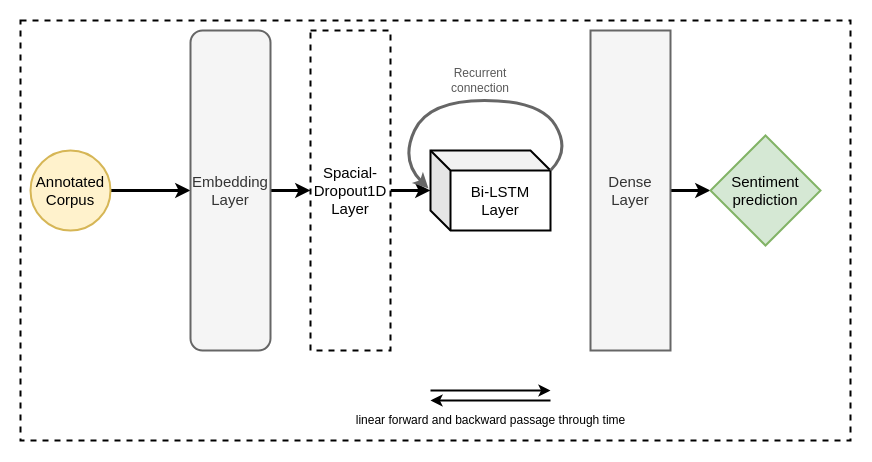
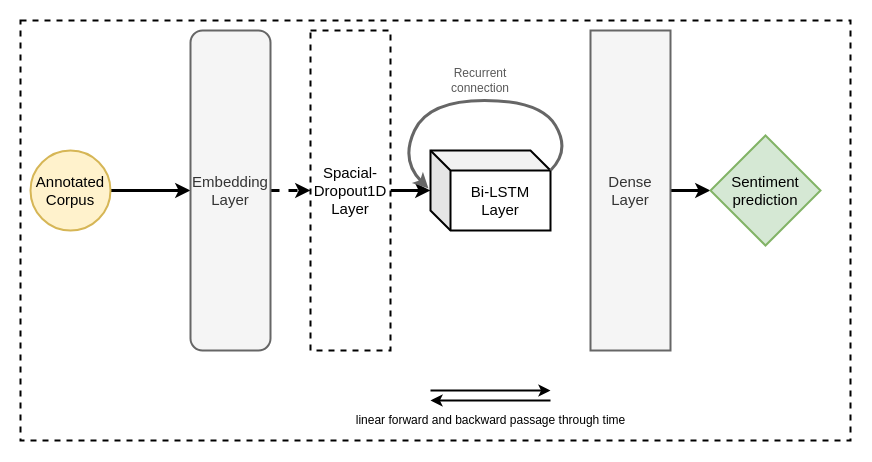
(289, 191) -> (289, 191)
